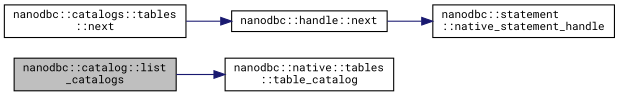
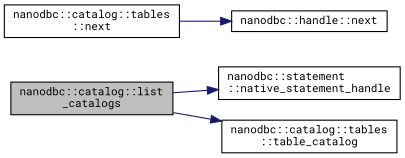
(95, 21) -> (92, 21)
(404, 21) -> (190, 92)
(309, 74) -> (309, 136)
